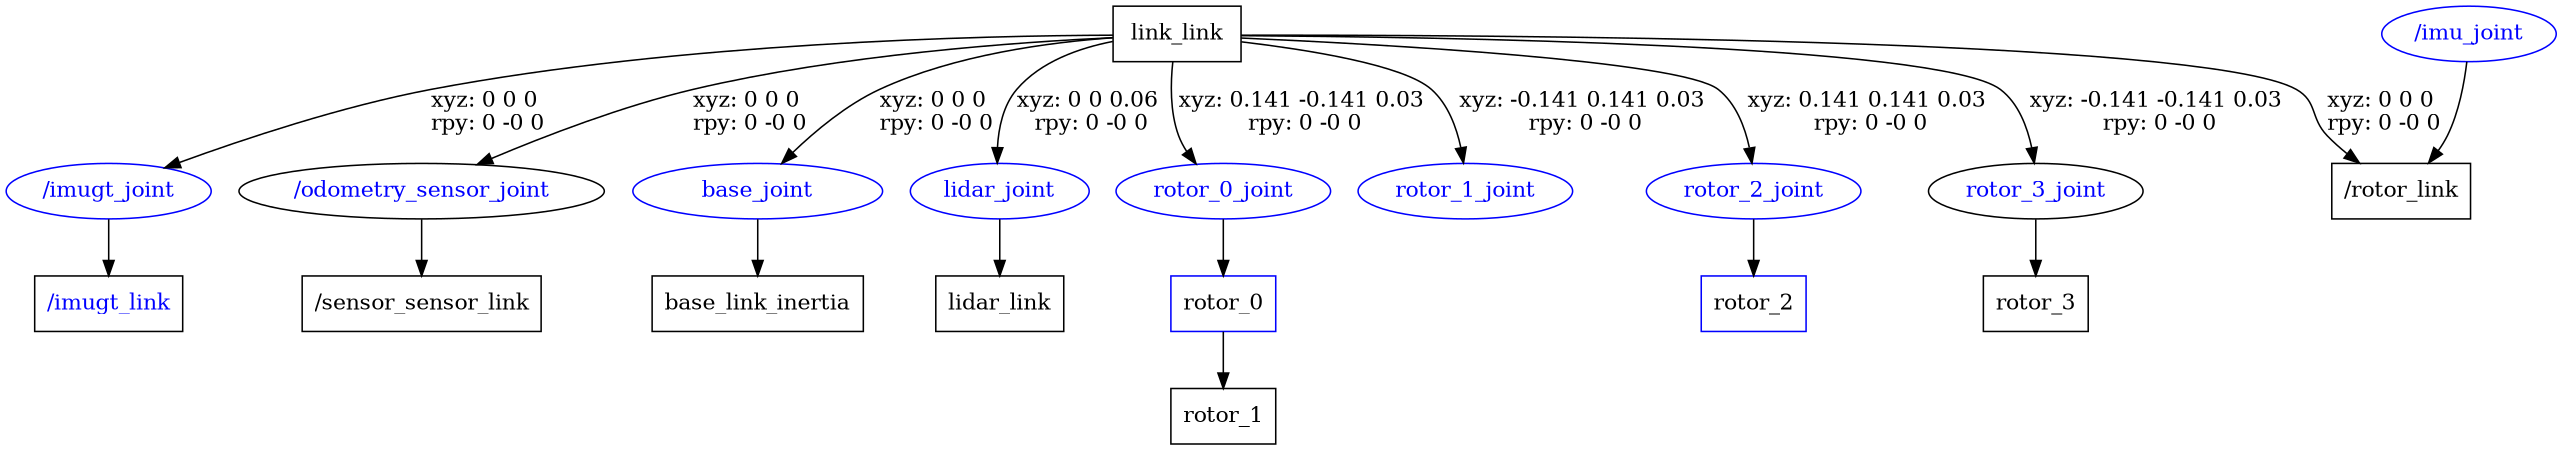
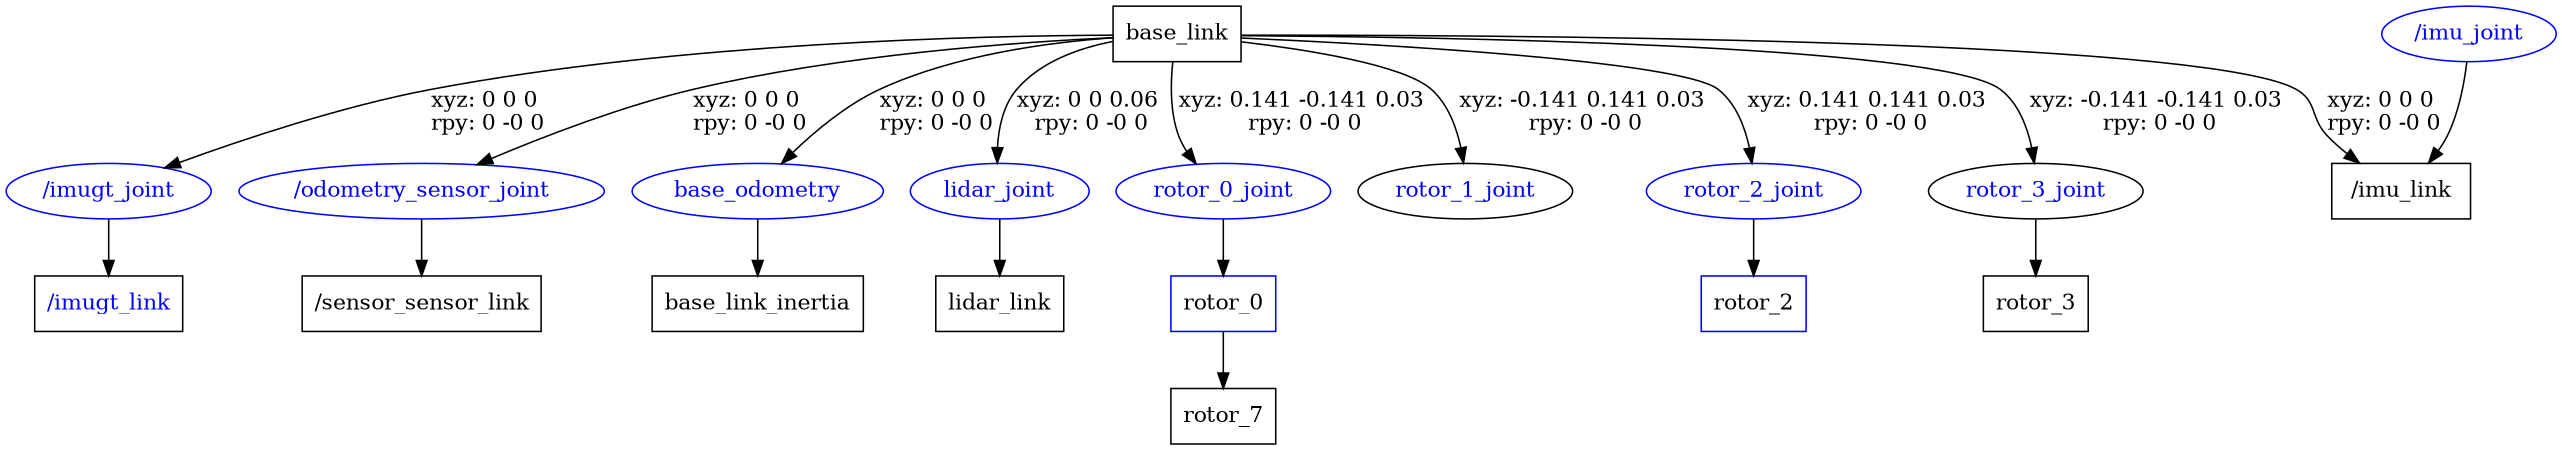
(1177, 34) -> (1177, 34)
(422, 191) -> (422, 191)
(758, 191) -> (758, 191)
(1465, 191) -> (1465, 191)
(2401, 191) -> (2401, 191)
(1223, 416) -> (1223, 416)
